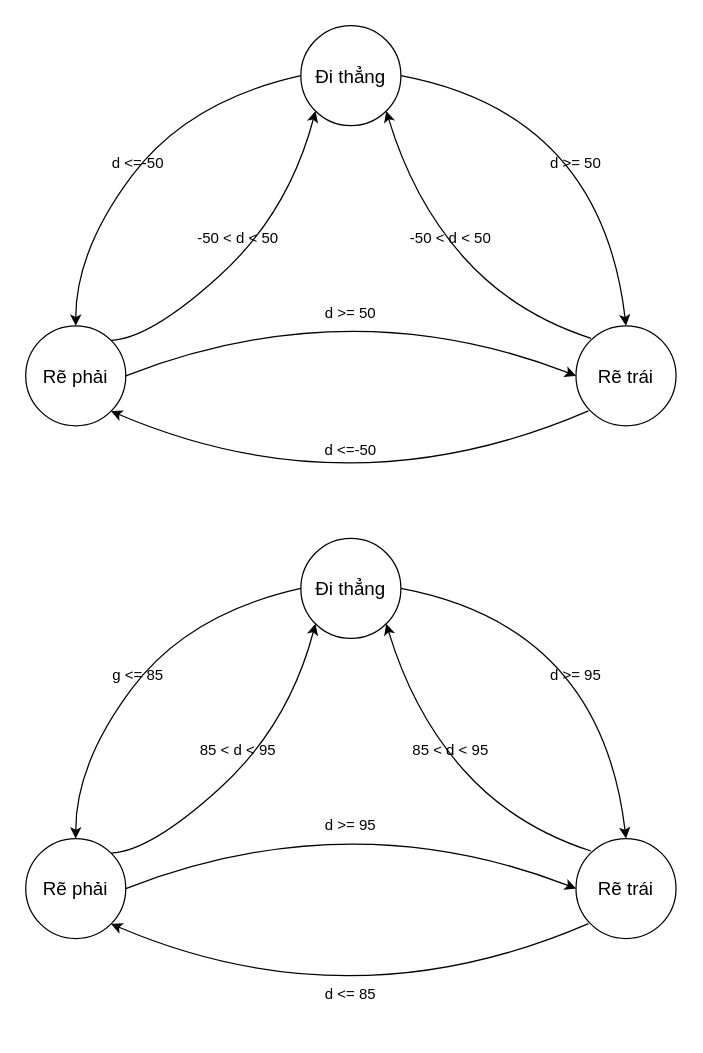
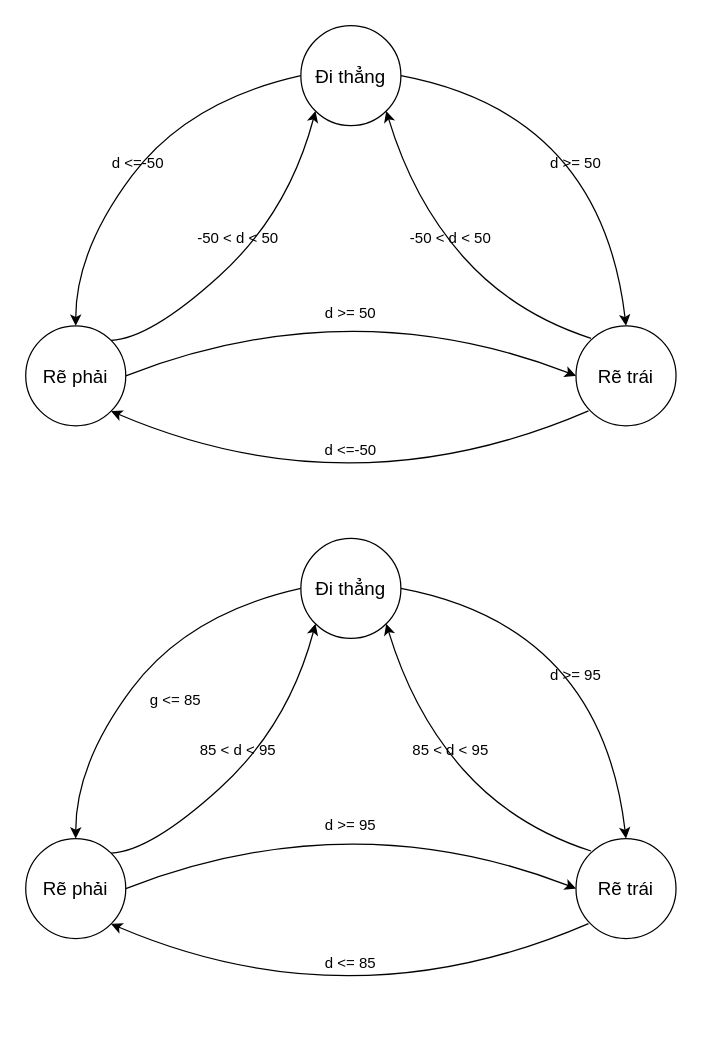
(138, 676) -> (176, 701)
(351, 994) -> (351, 963)
